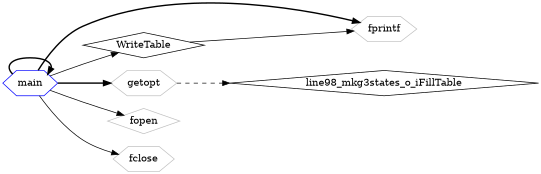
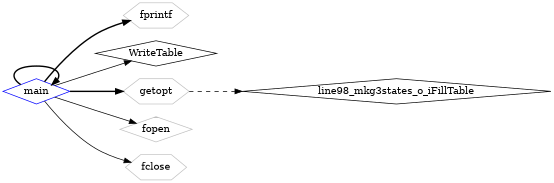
(268, 37) -> none
(30, 83) -> (36, 91)
